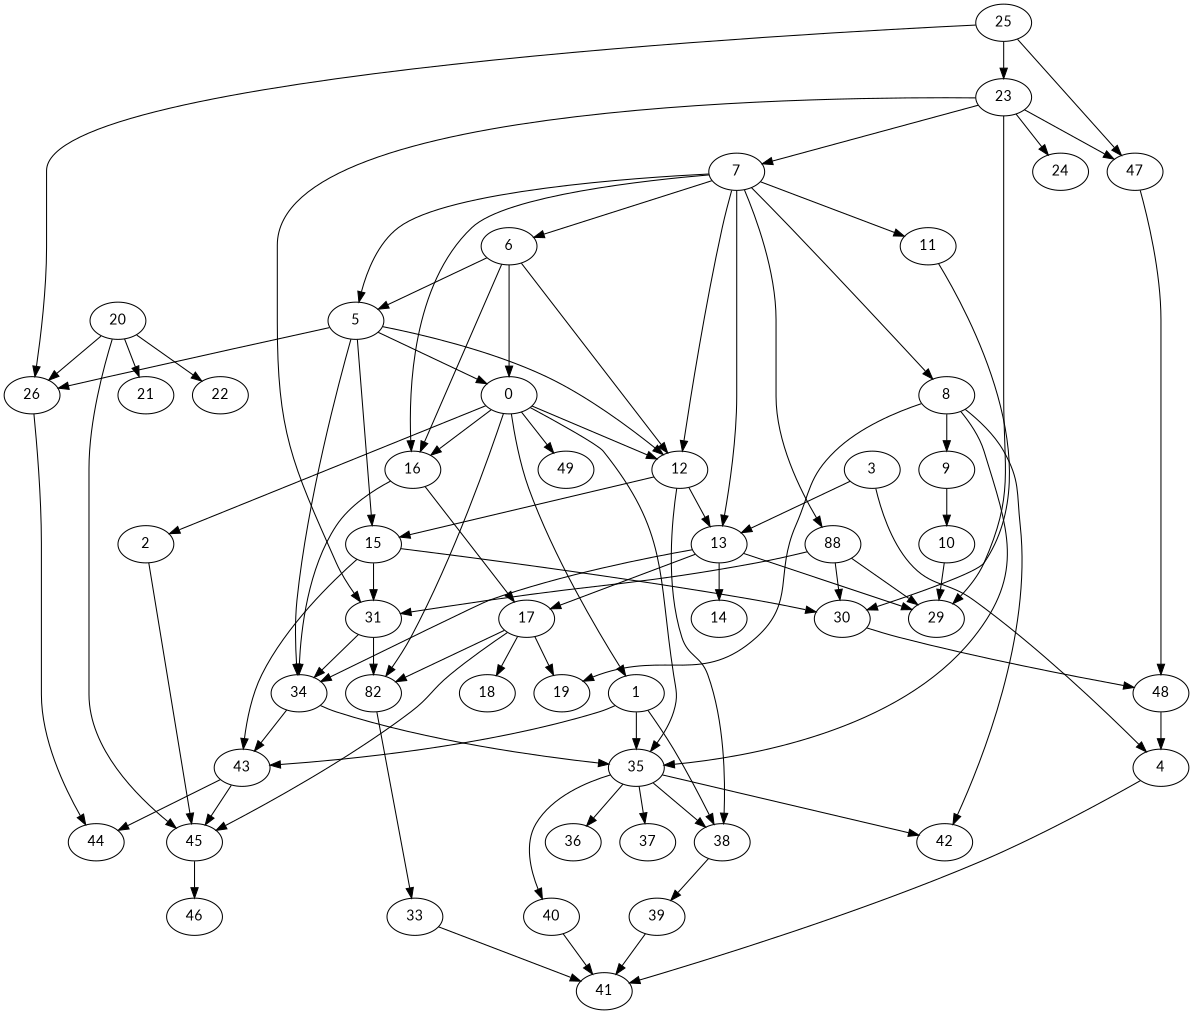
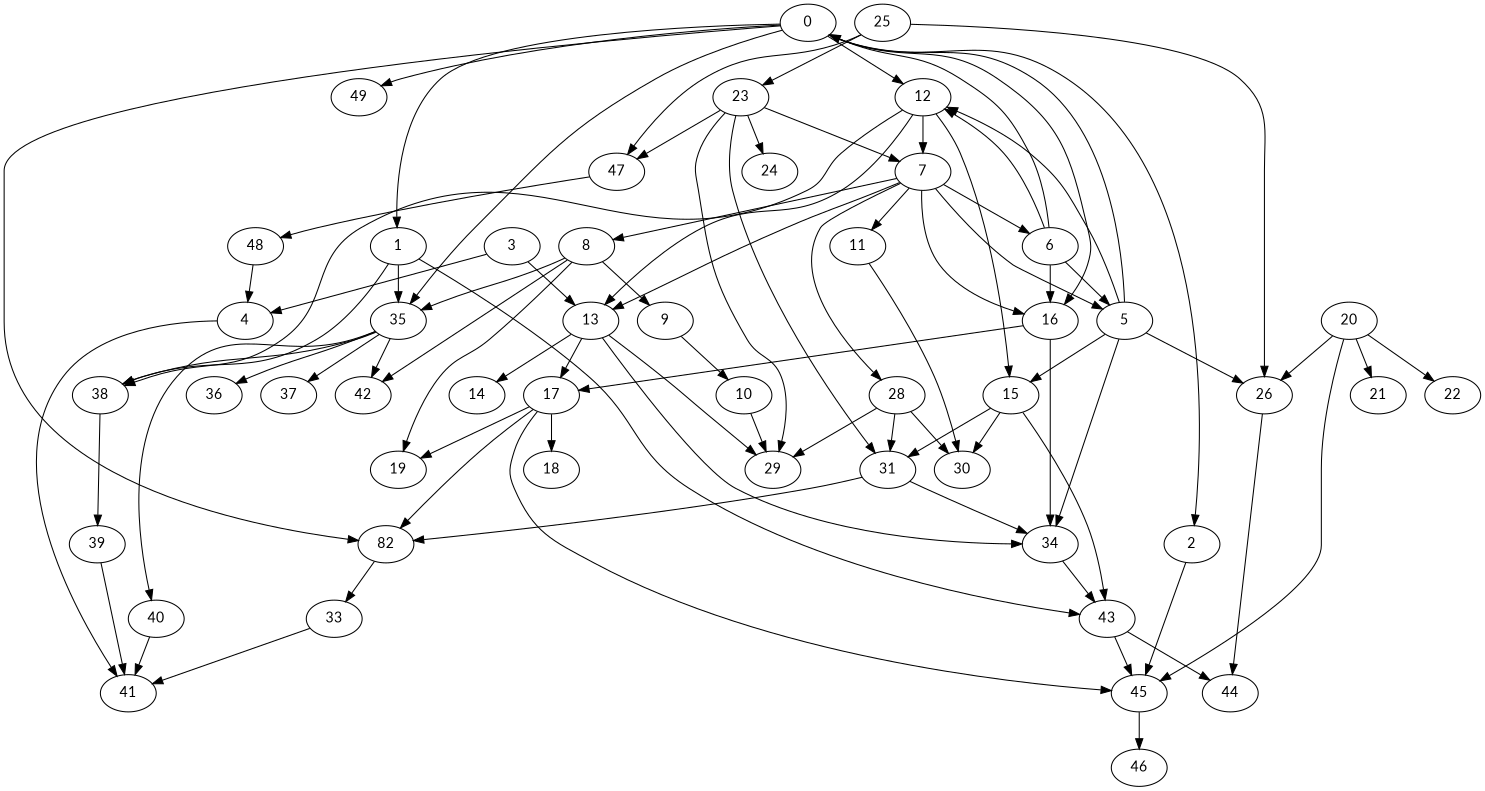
(705, 315) -> (923, 129)
(833, 544) -> (897, 395)
(995, 660) -> none
(444, 739) -> none
